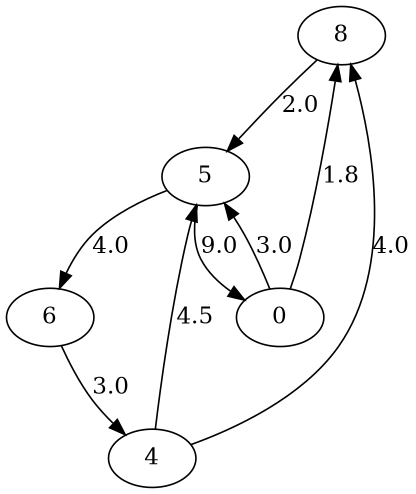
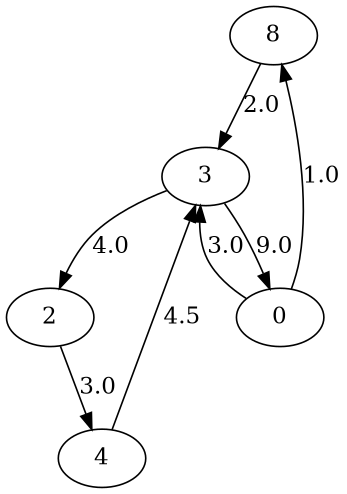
(206, 177) -> (206, 177)
(341, 177) -> (321, 177)
(360, 304) -> none
(50, 317) -> (50, 317)
